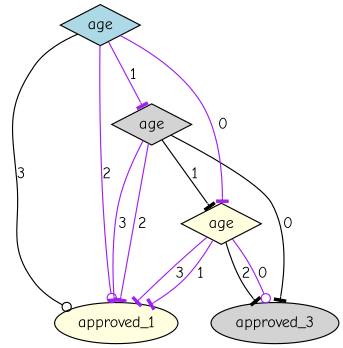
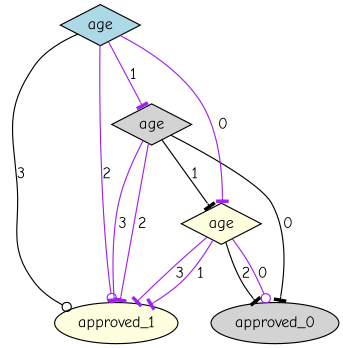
(275, 323) -> (275, 323)
